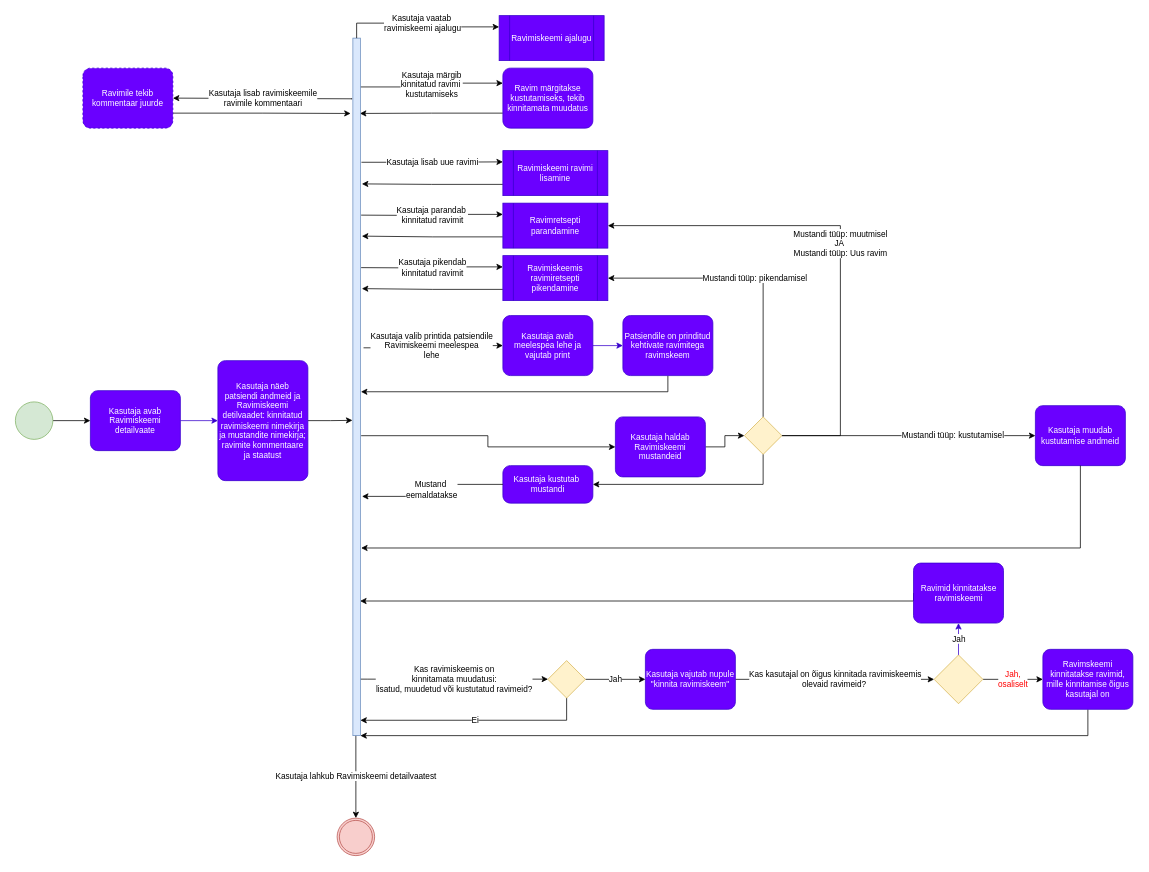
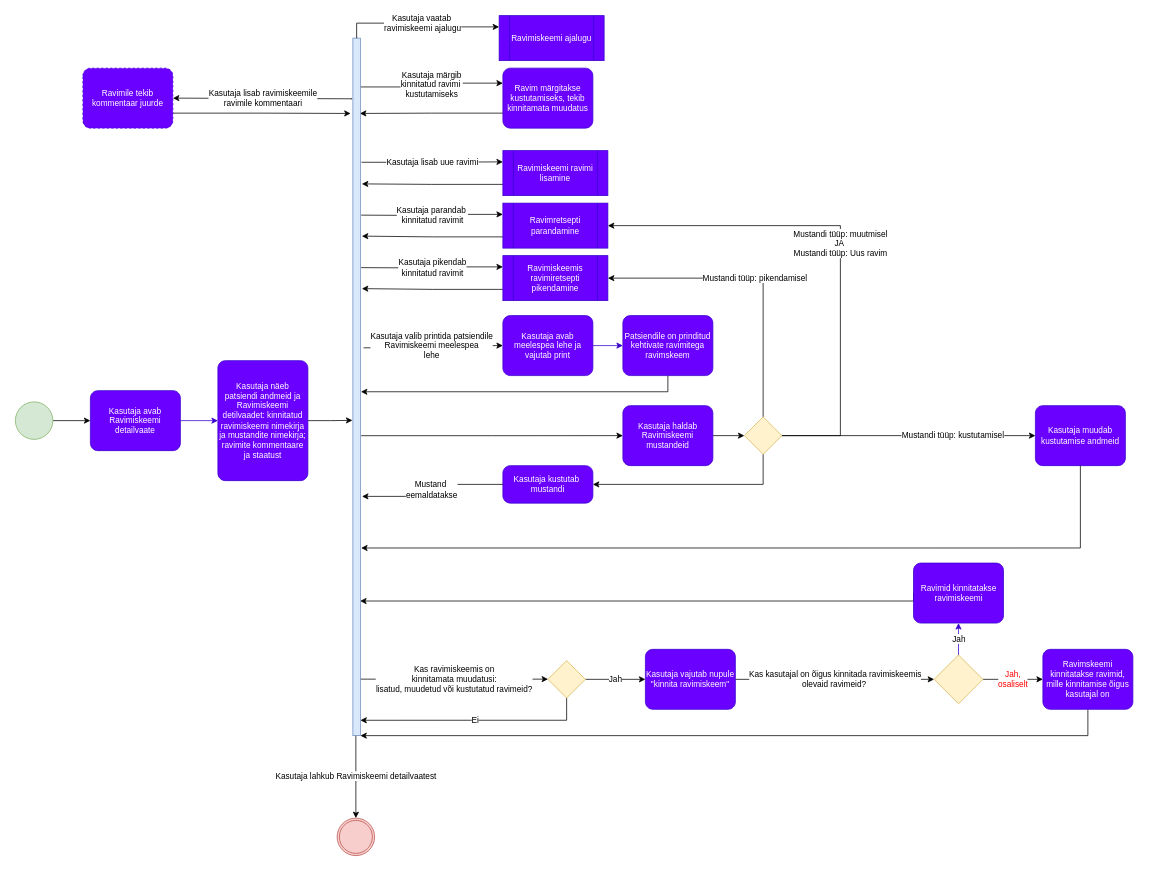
(660, 447) -> (668, 435)
